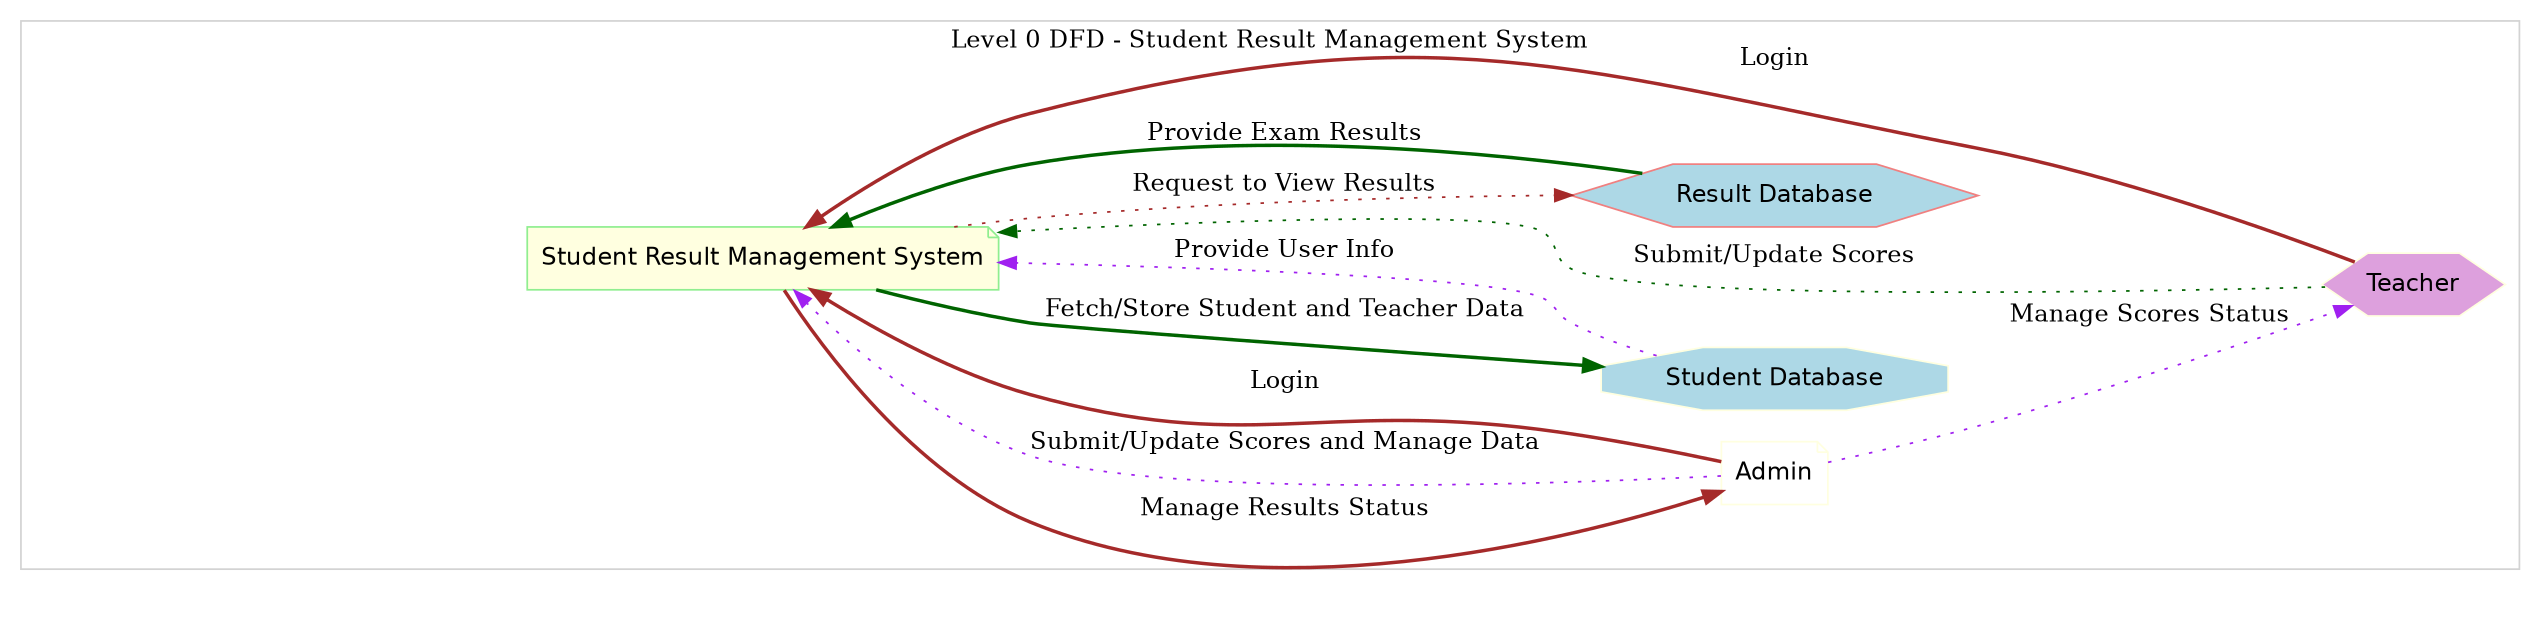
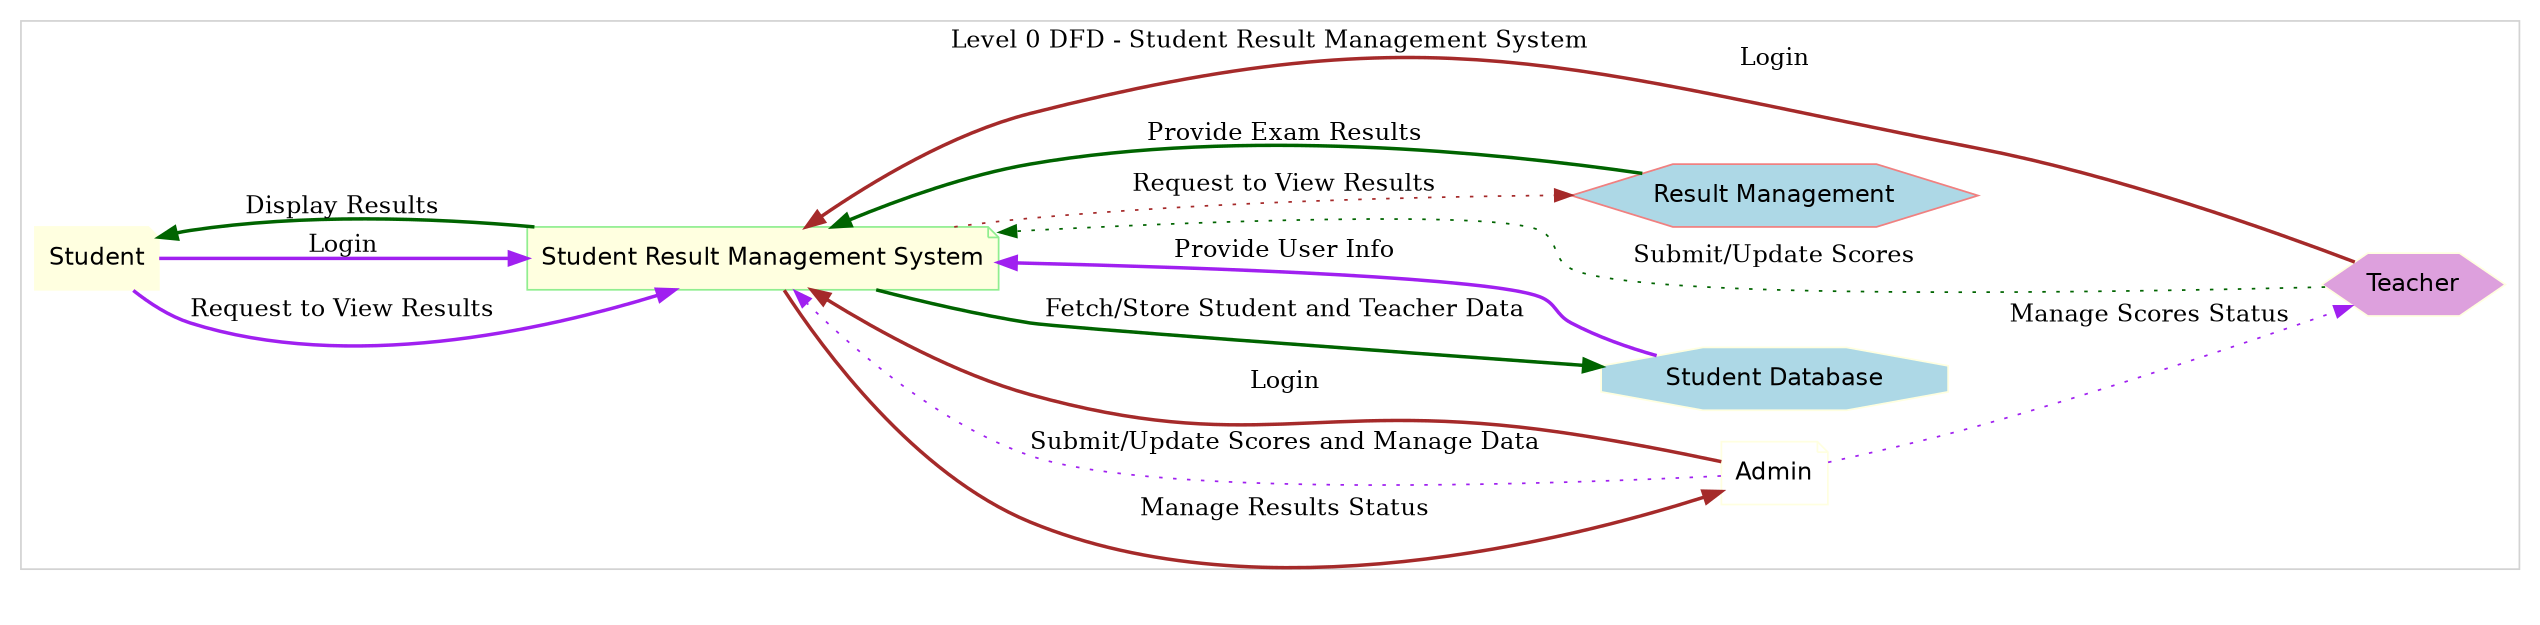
(1775, 196) -> (1775, 196)
none -> (97, 258)
(1345, 275) -> (1345, 275)
